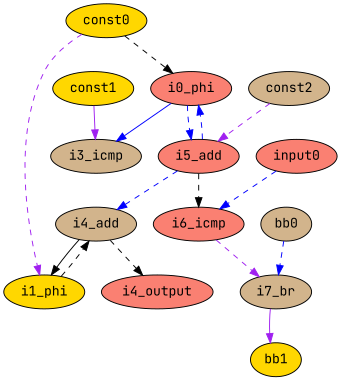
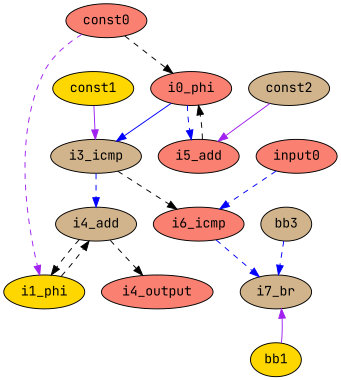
(106, 21) -> (106, 21)
(248, 119) -> (248, 119)
(202, 127) -> (202, 127)
(199, 186) -> (143, 188)
(151, 188) -> (96, 186)
(286, 224) -> (286, 224)
(68, 253) -> (68, 253)
(234, 255) -> (234, 255)
(270, 321) -> (282, 331)
